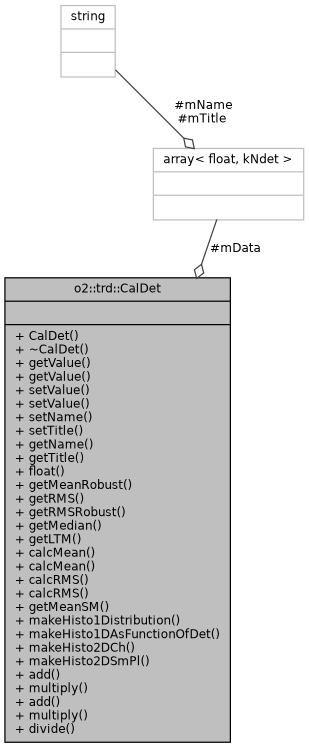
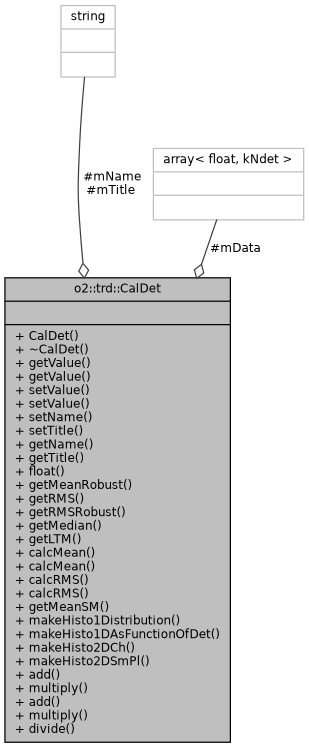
(150, 104) -> (79, 170)
